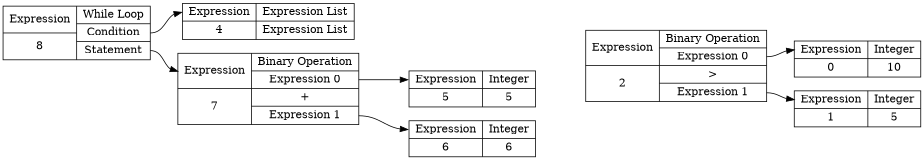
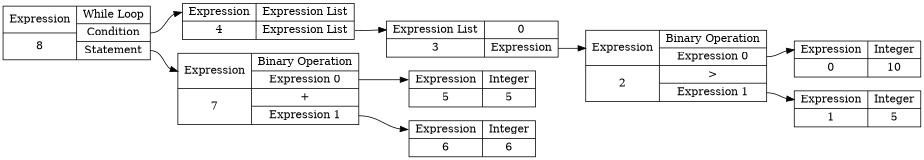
none -> (472, 39)
